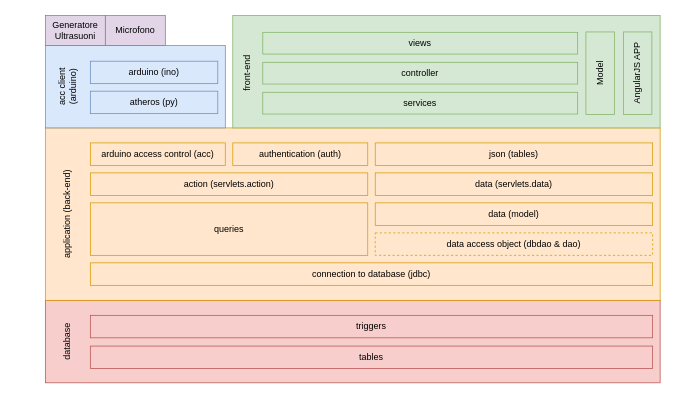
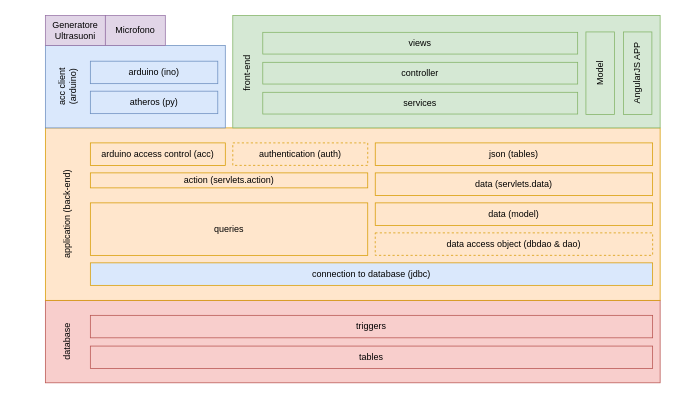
(300, 154) -> (300, 154)
(229, 184) -> (229, 180)
(372, 274) -> (372, 274)
